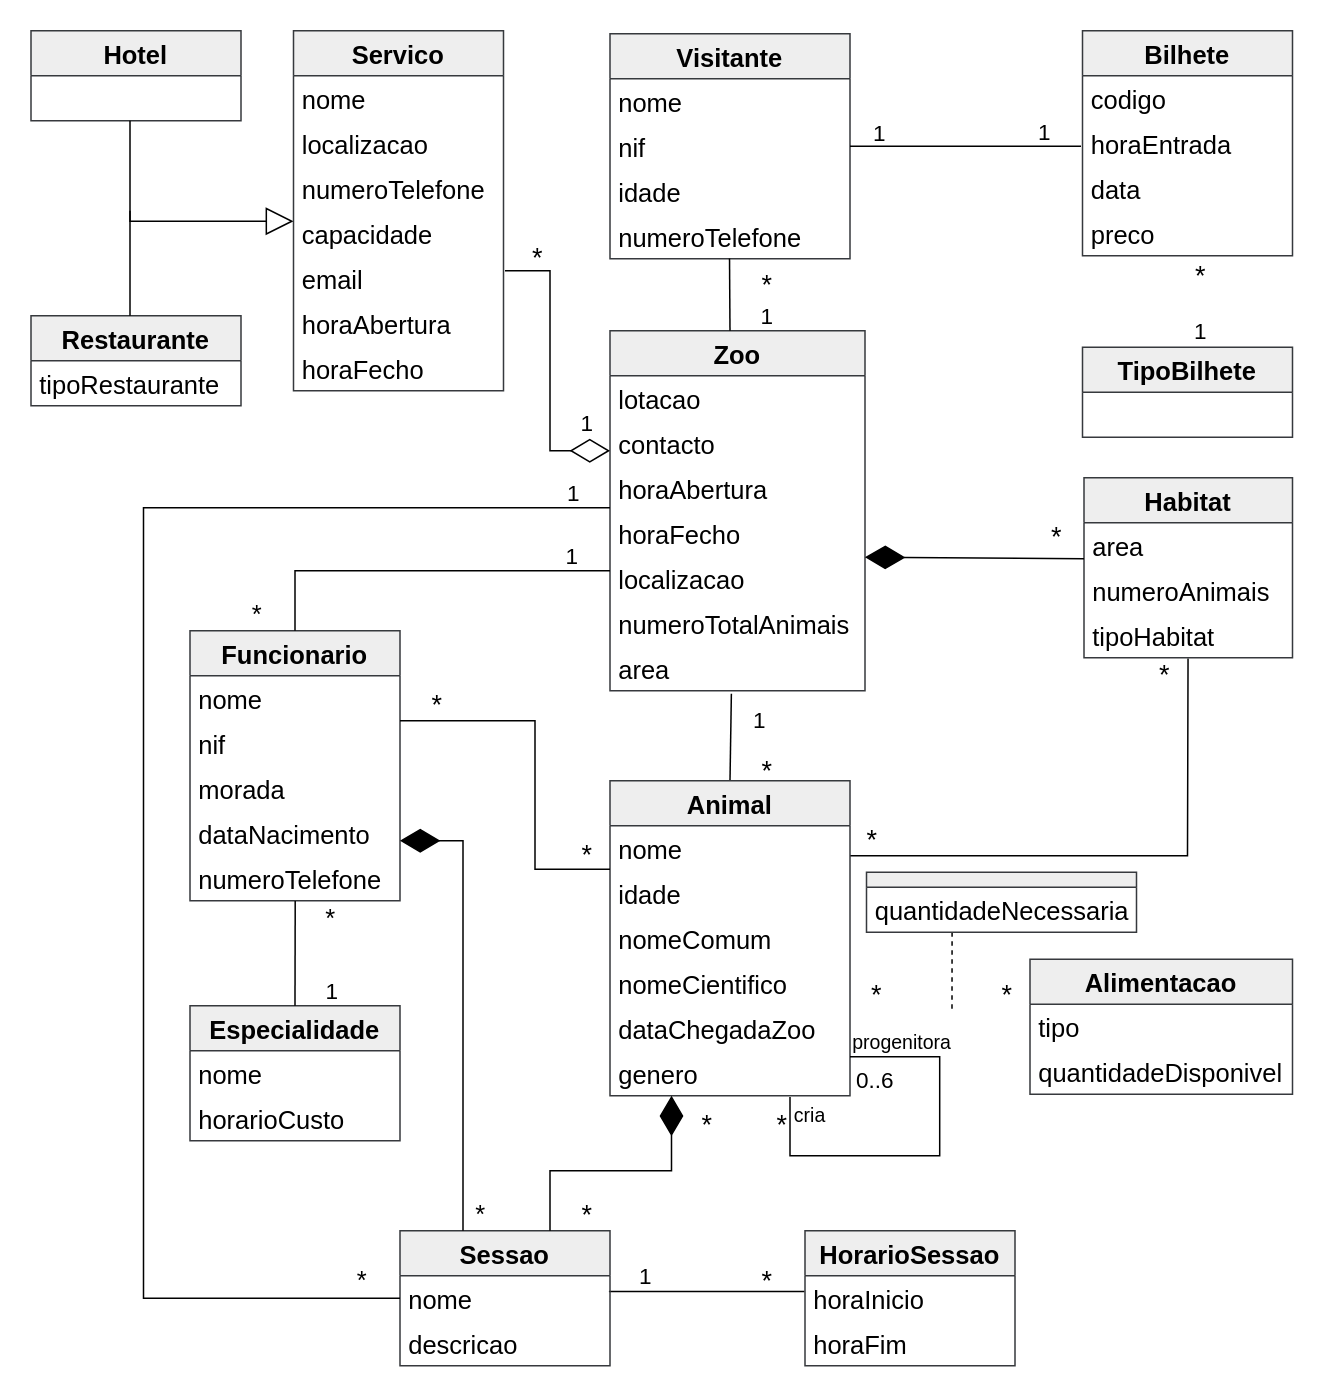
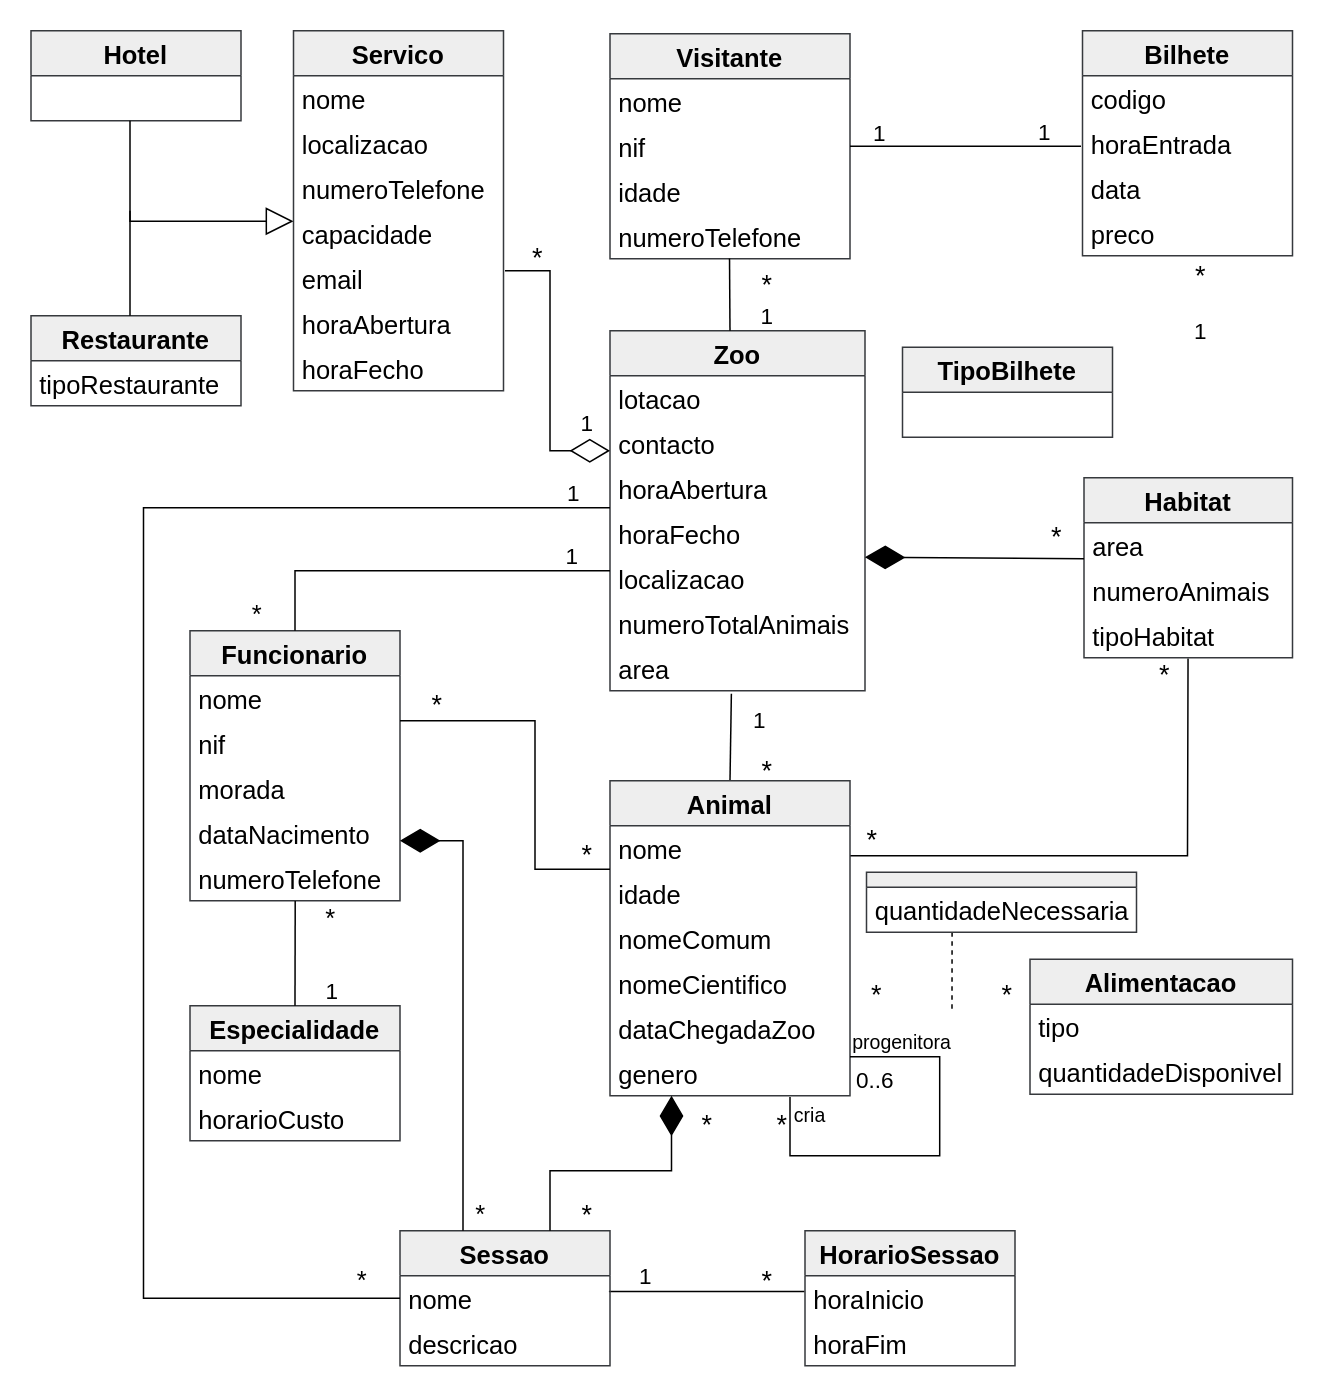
(1187, 392) -> (1007, 392)
